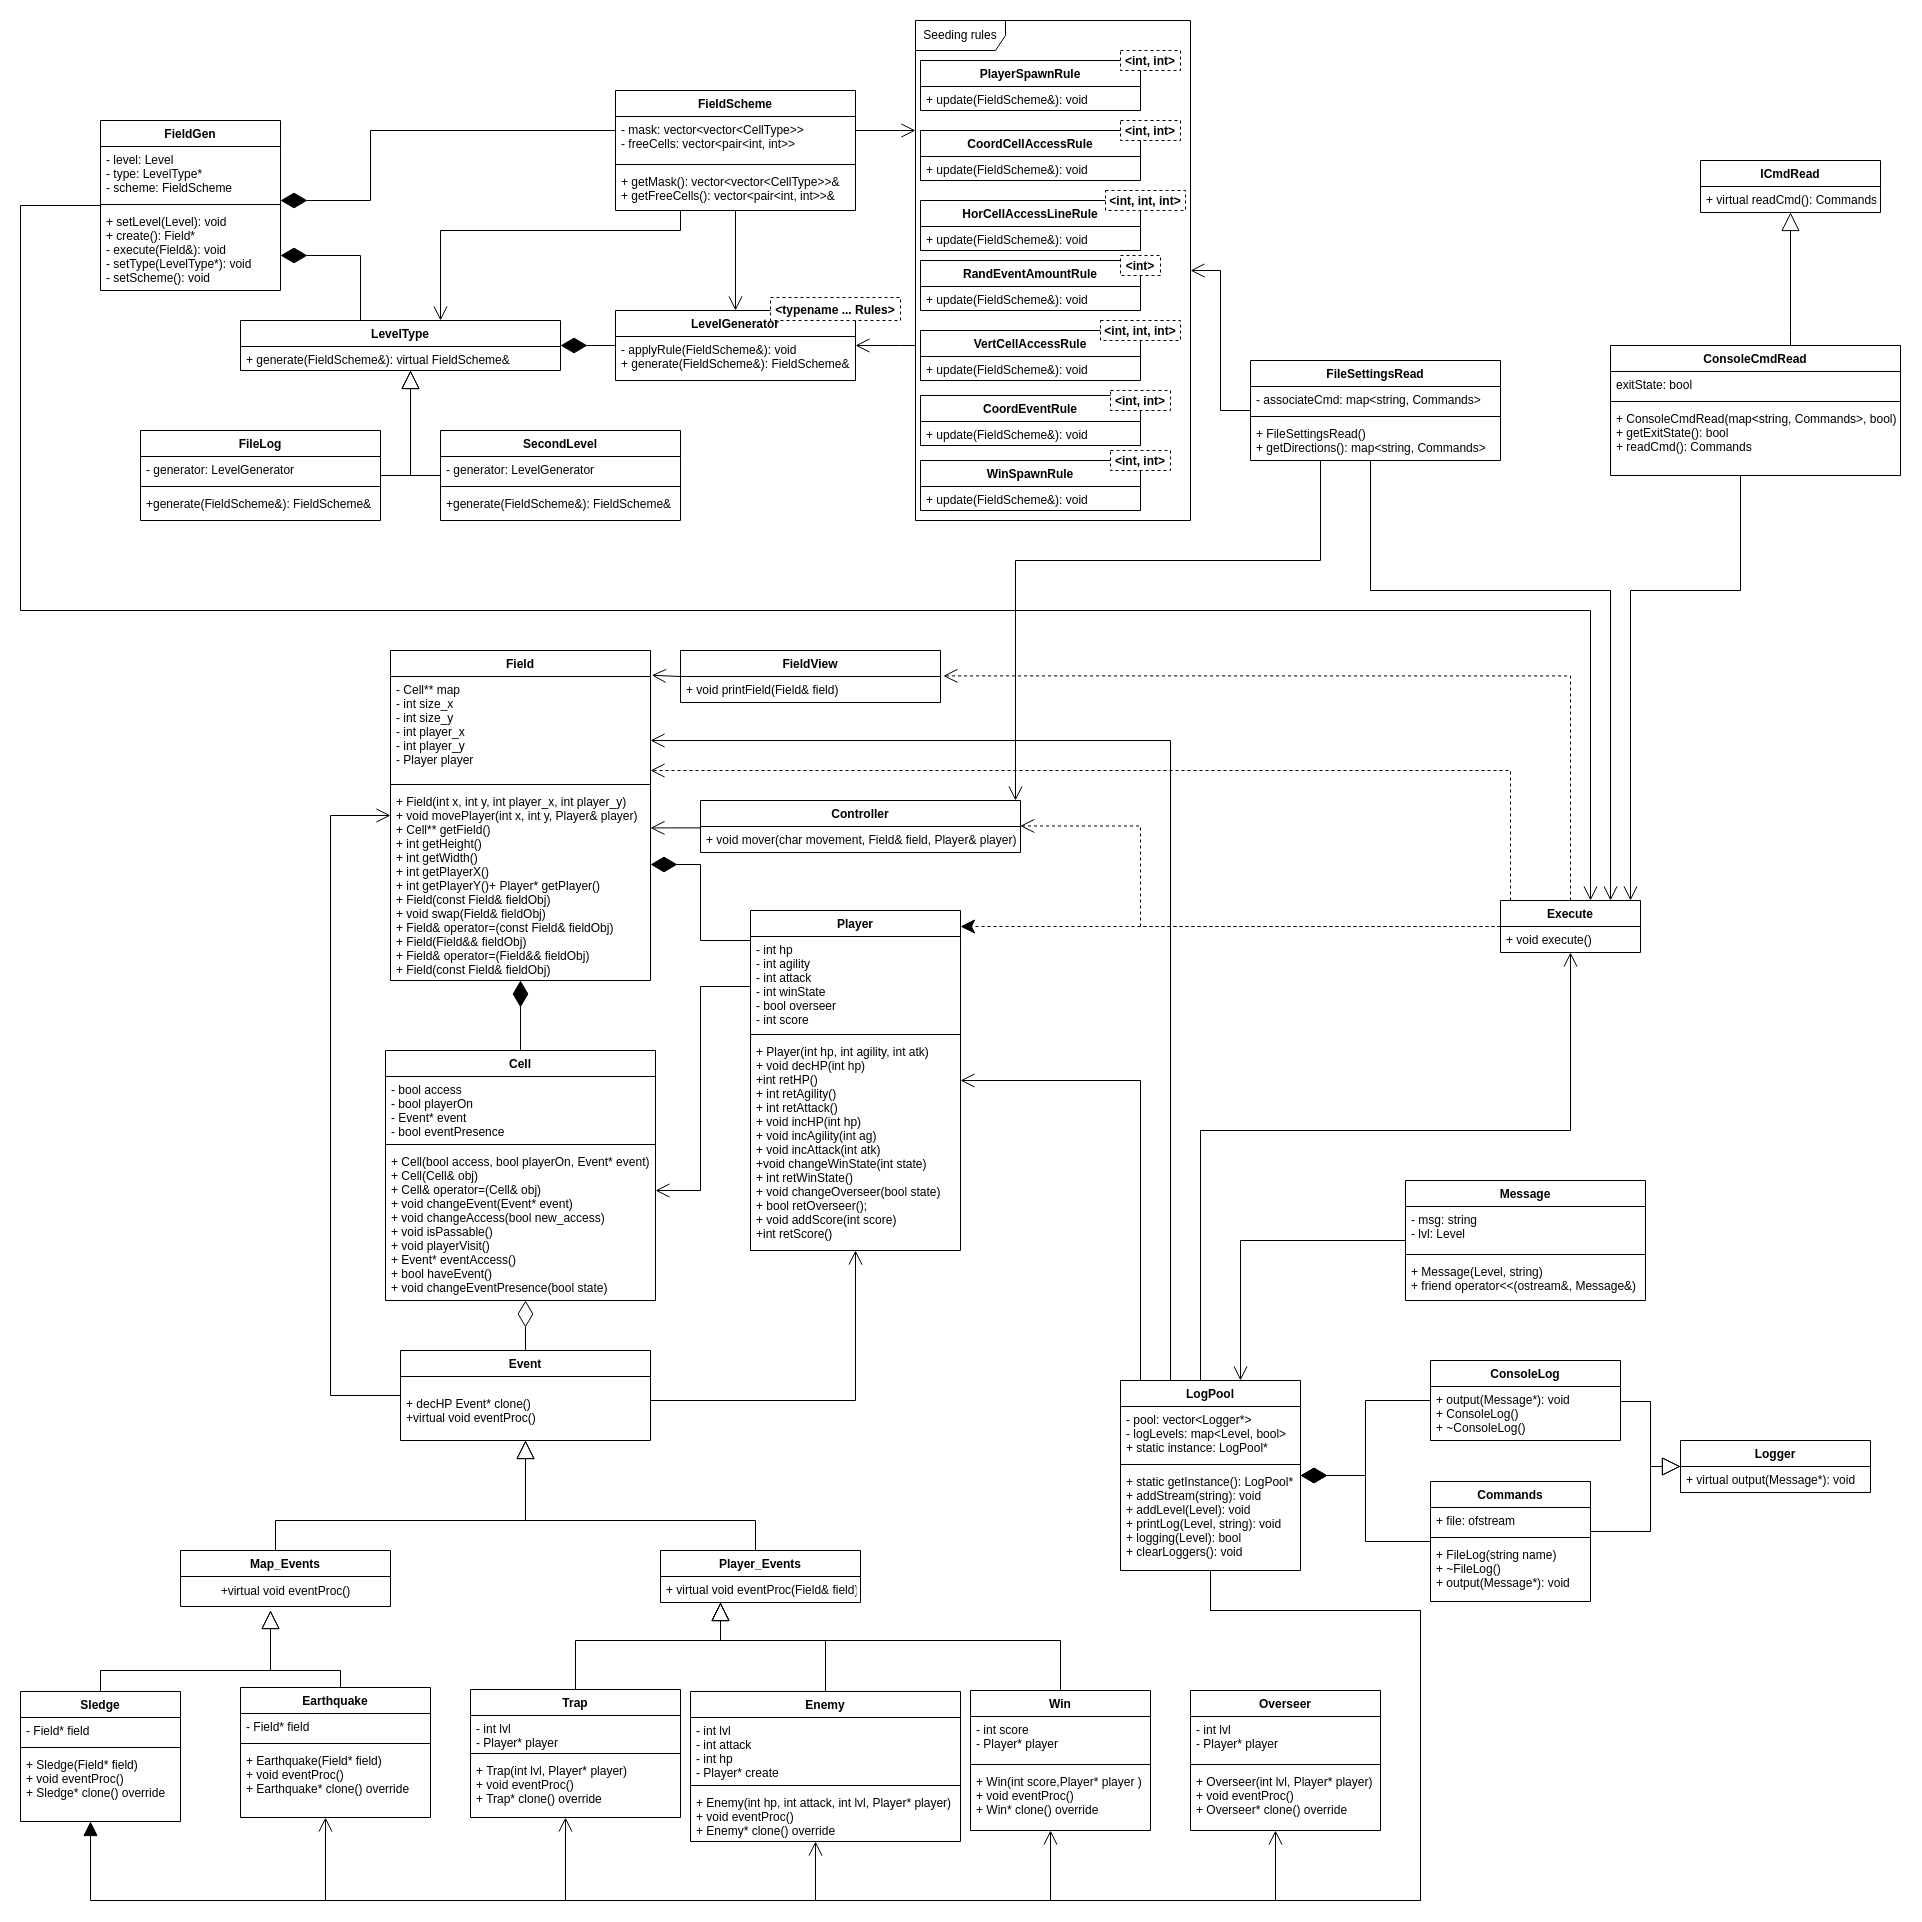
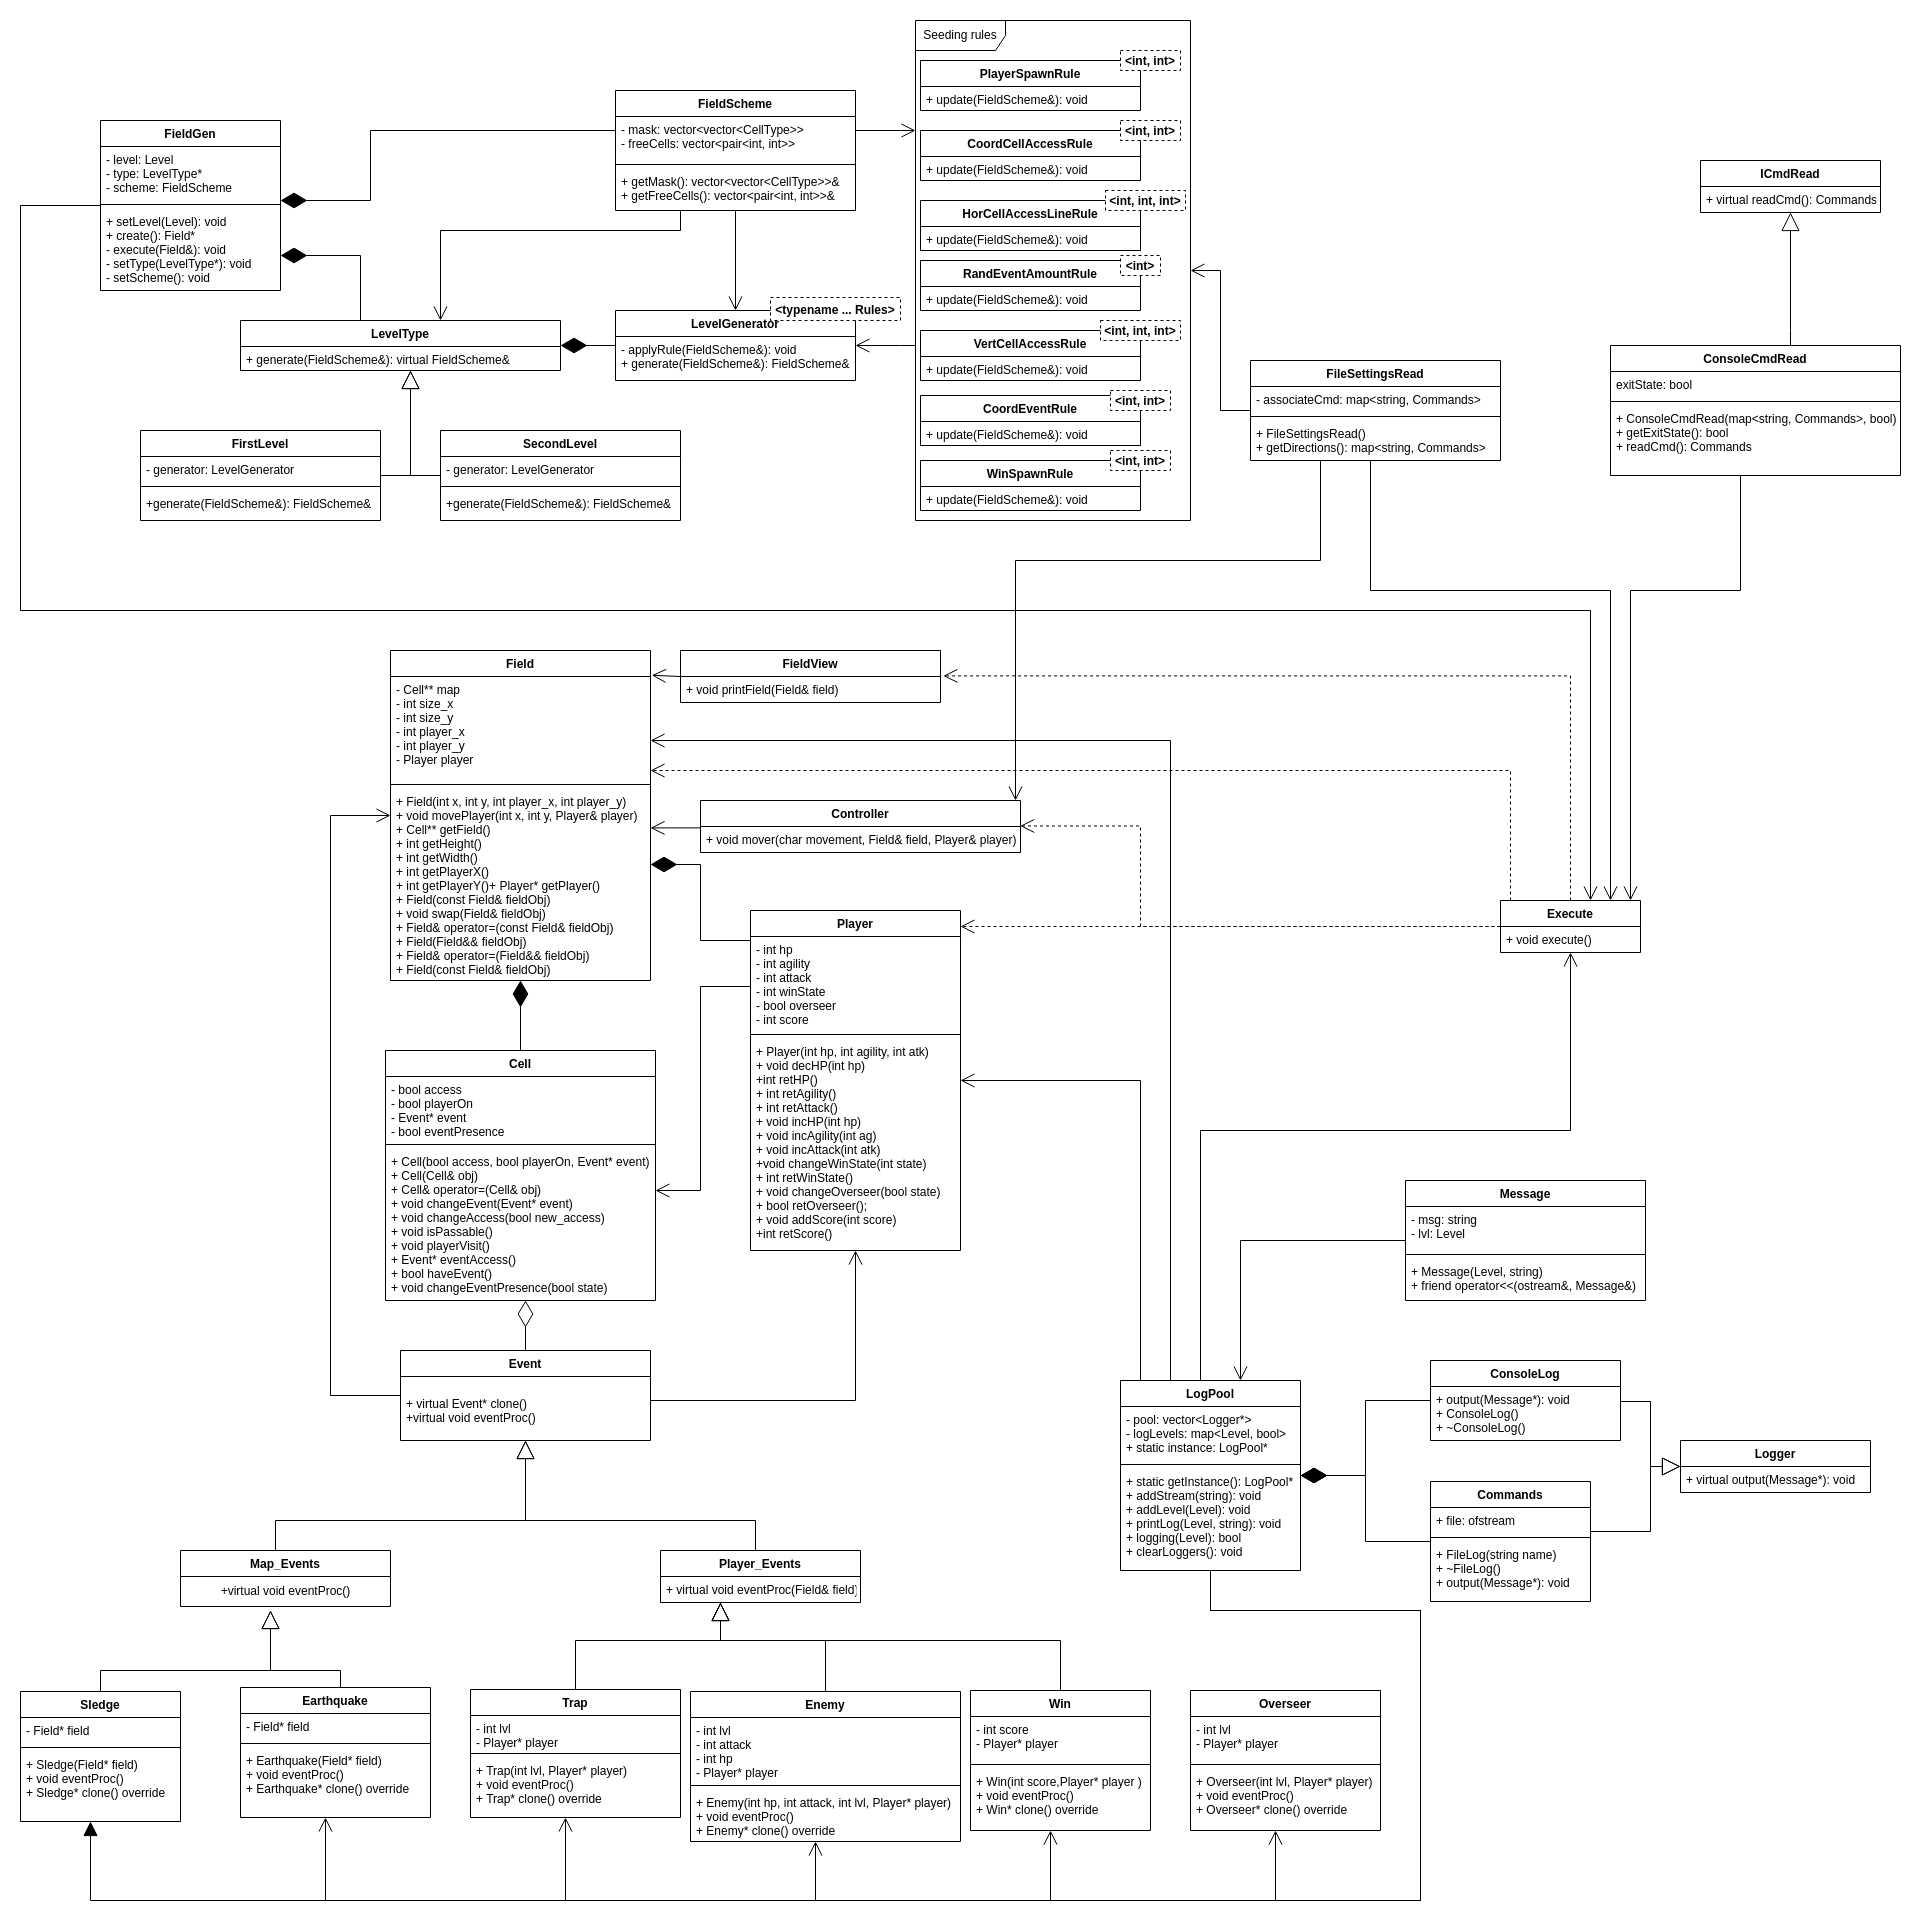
(260, 444) -> (260, 444)
(973, 927) -> (969, 927)
(474, 1404) -> (477, 1404)
(718, 1731) -> (718, 1731)
